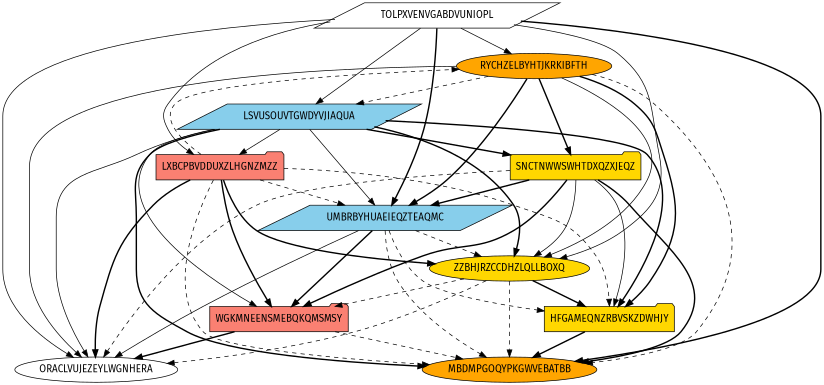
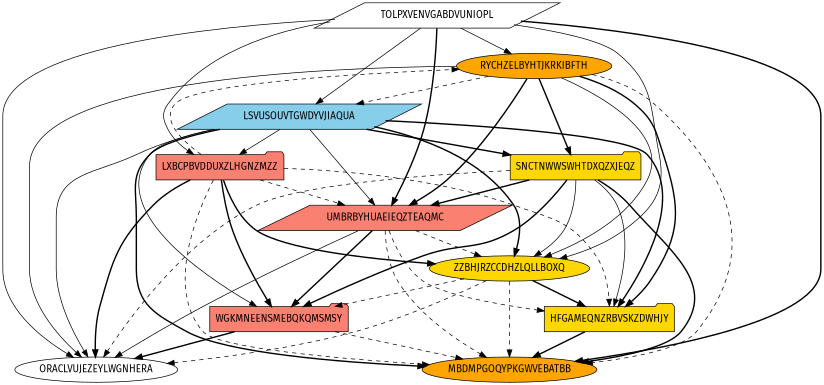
(385, 218) -> (385, 218)
